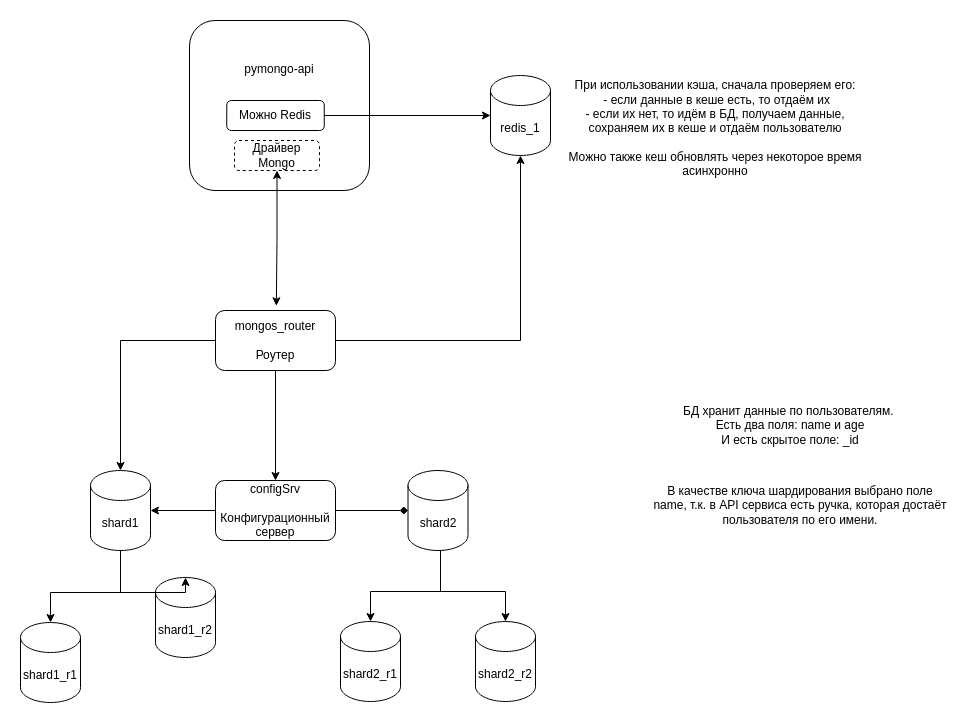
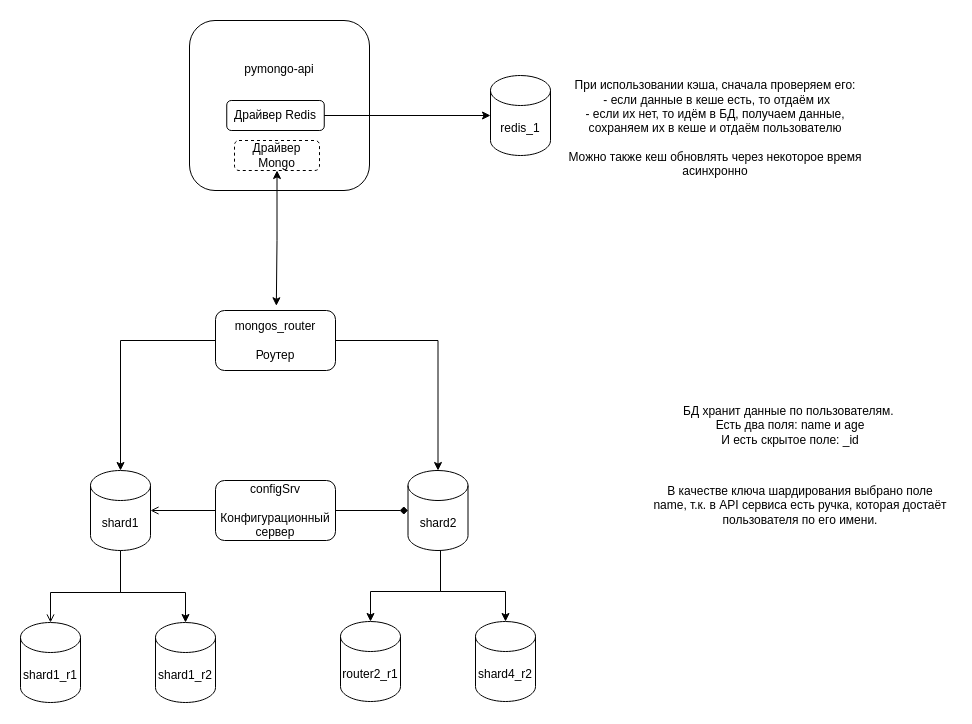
(276, 116) -> (276, 116)
(521, 294) -> (438, 401)
(276, 422) -> none
(158, 511) -> (156, 511)
(51, 614) -> (51, 616)
(186, 618) -> (186, 663)
(371, 675) -> (371, 675)
(506, 675) -> (506, 675)
